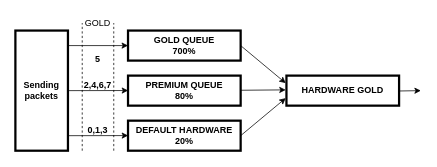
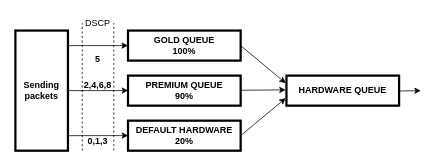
(98, 23) -> (98, 23)
(184, 45) -> (184, 45)
(98, 85) -> (98, 85)
(184, 90) -> (184, 90)
(342, 90) -> (342, 90)
(98, 130) -> (98, 141)
